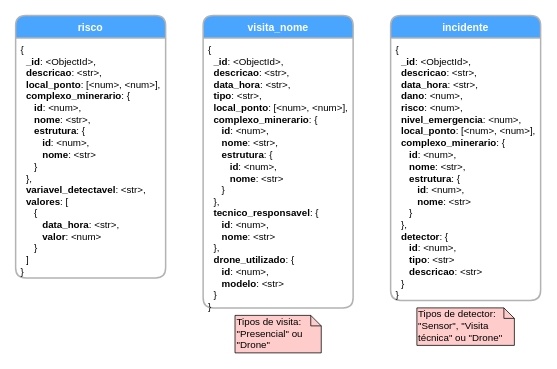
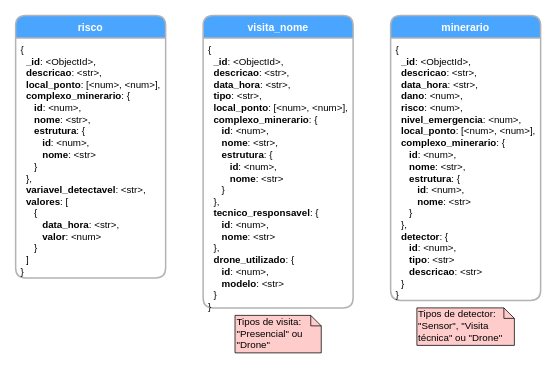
(465, 27) -> (465, 27)
